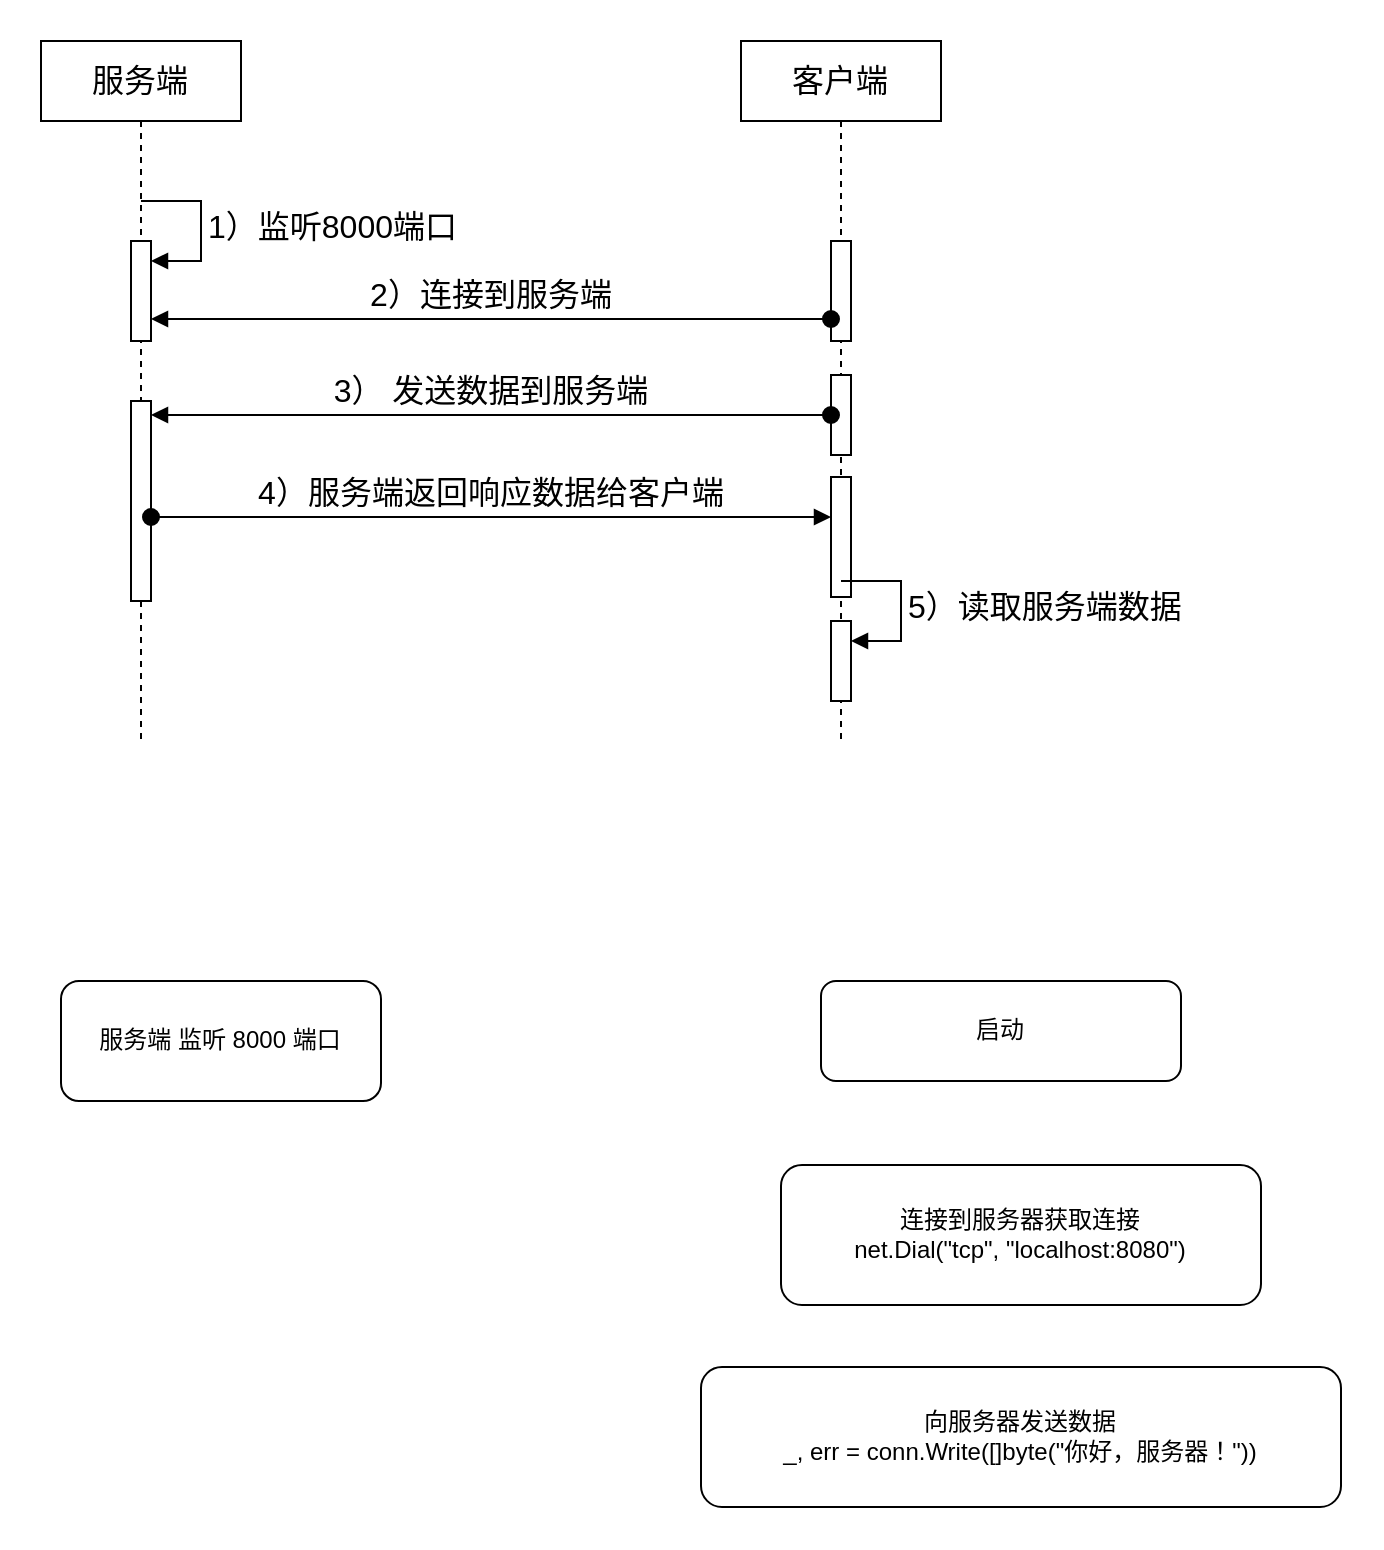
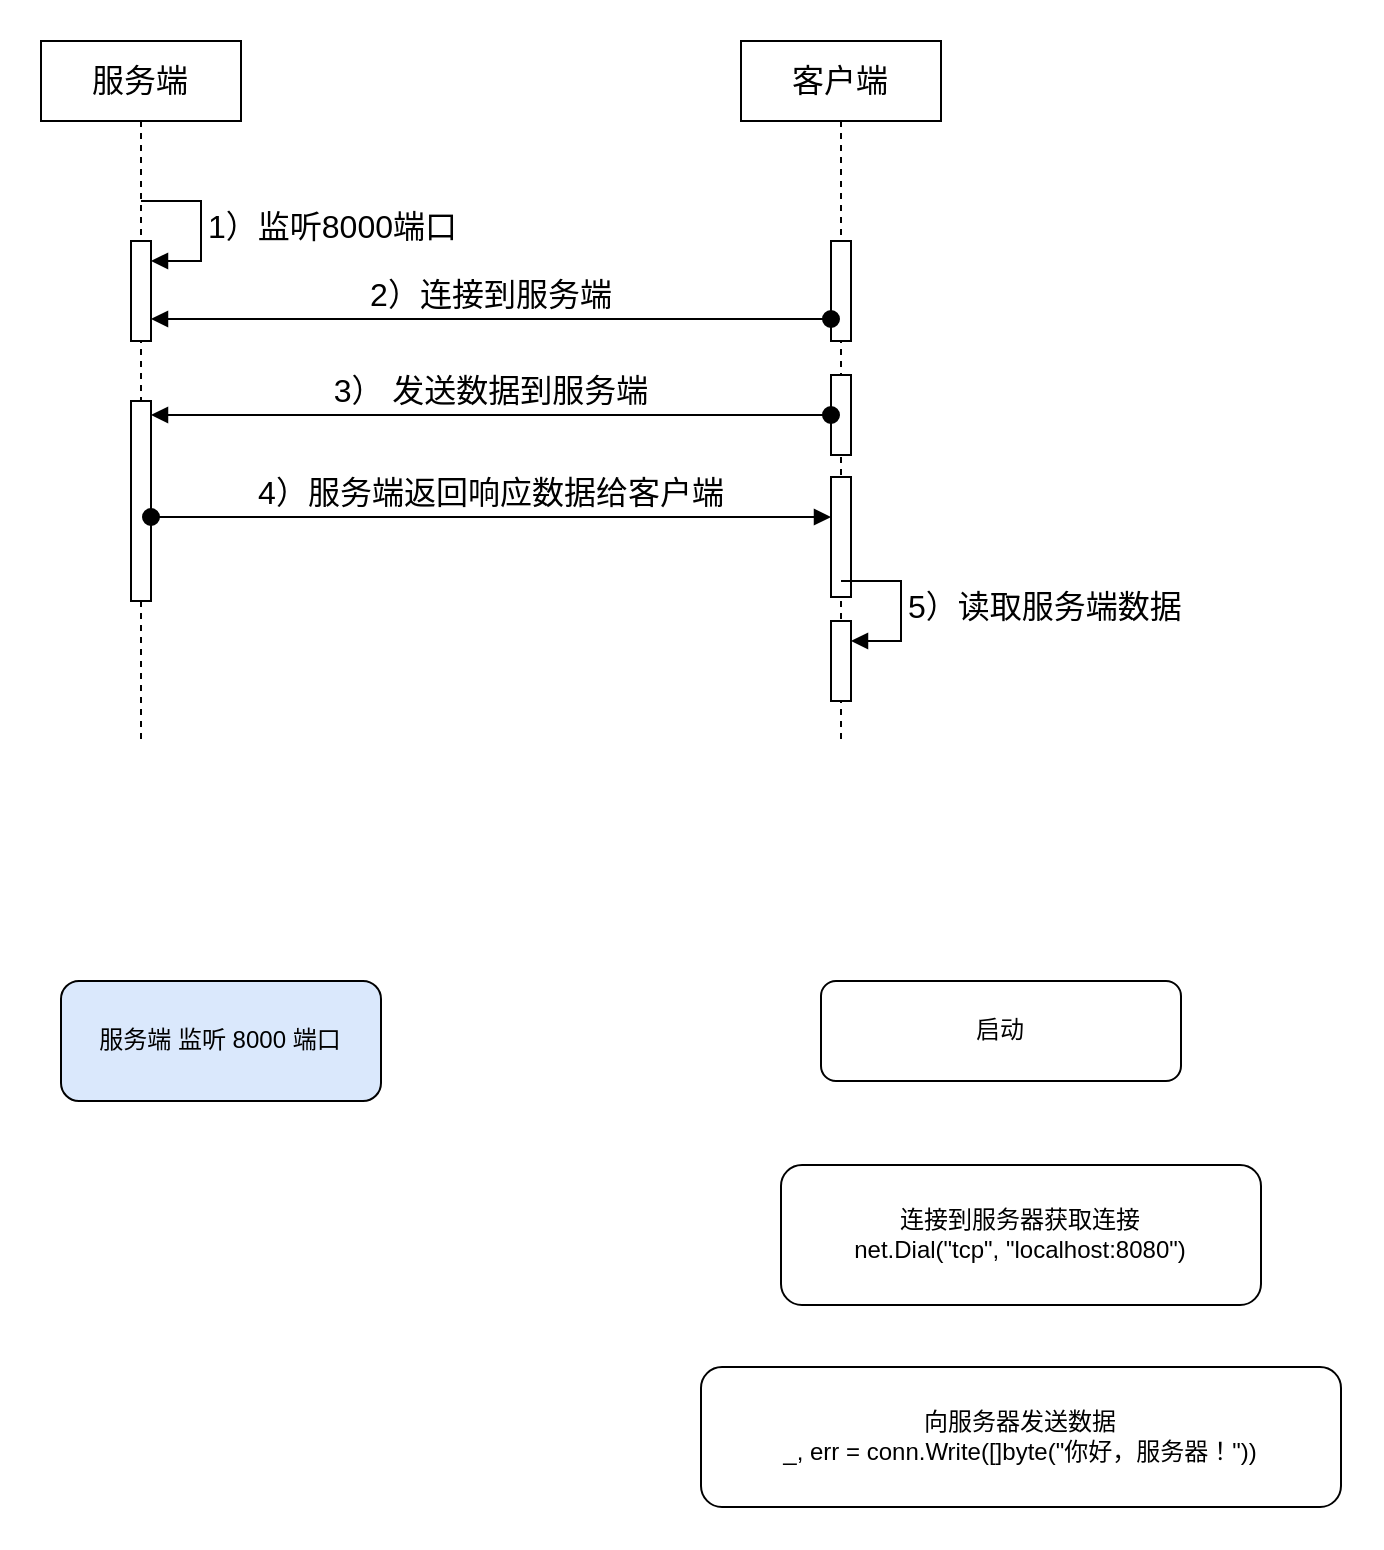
(221, 1041) -> (221, 1041)
